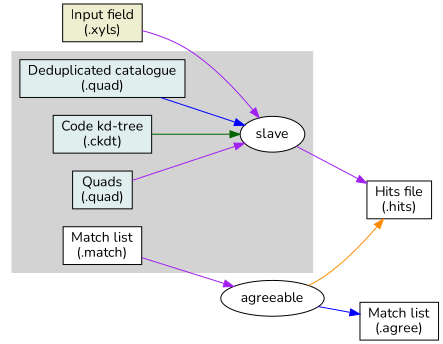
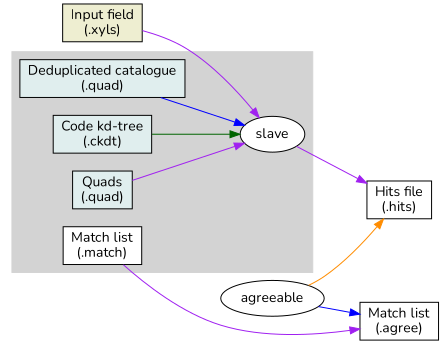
(169, 266) -> (228, 327)
